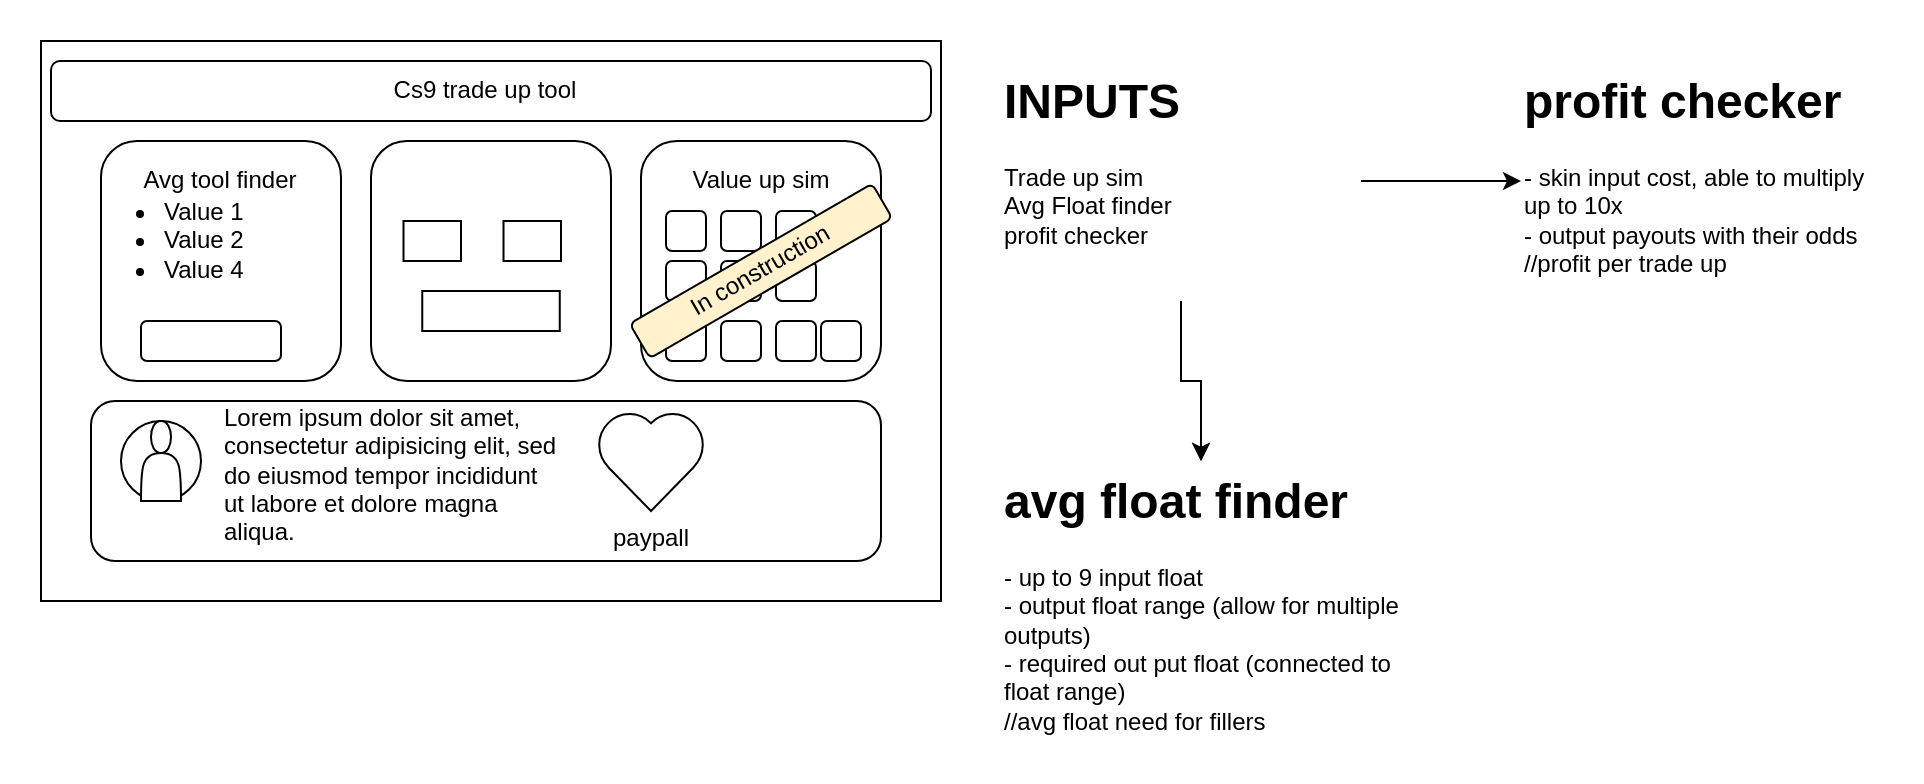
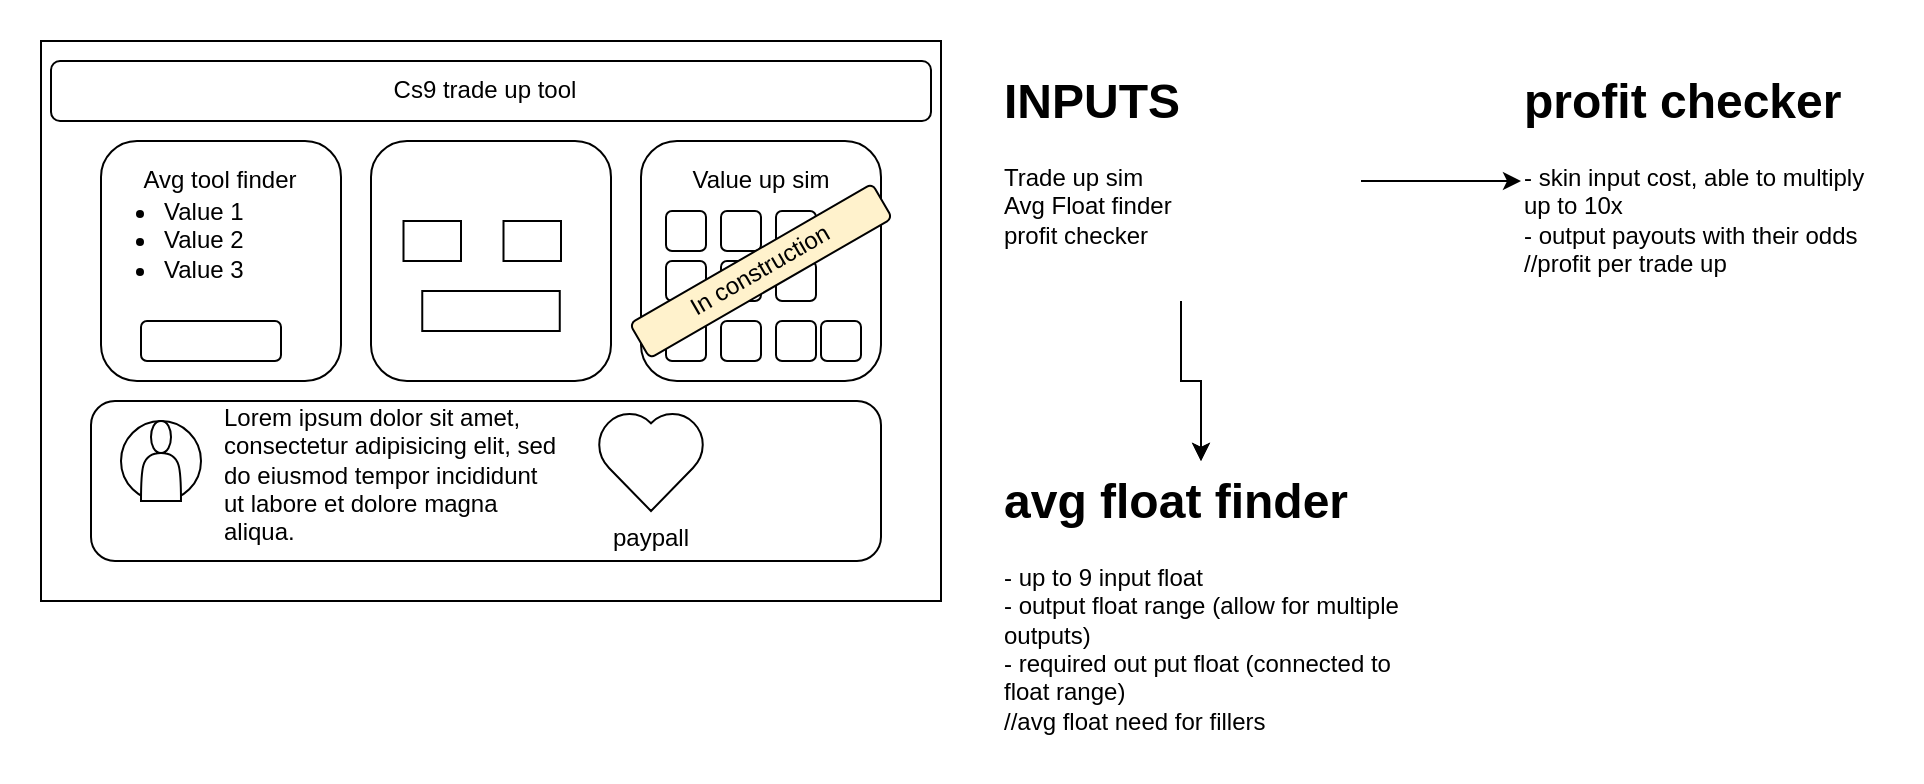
(126, 241) -> (126, 241)
